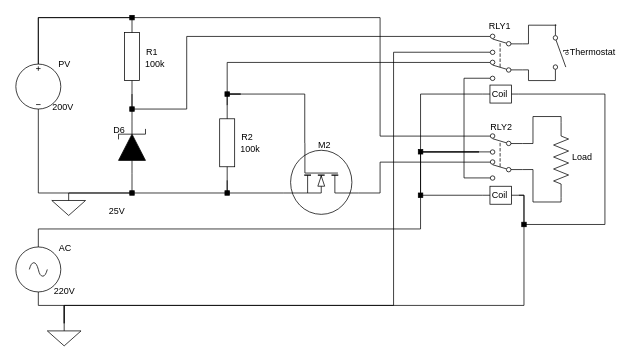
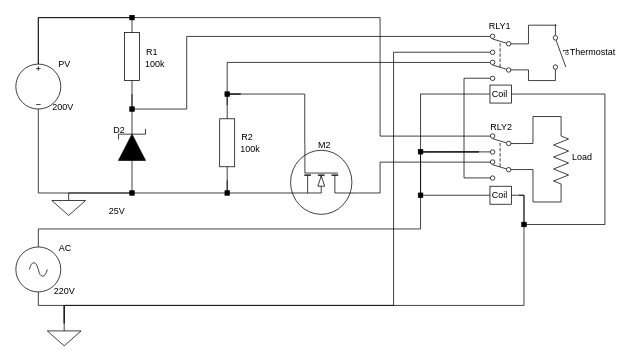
(119, 130) -> (119, 130)
